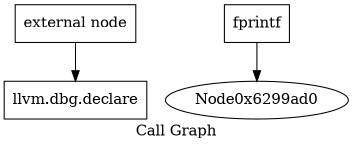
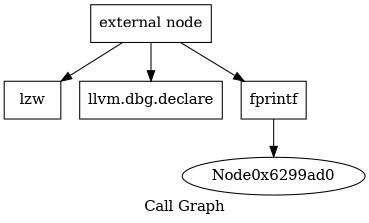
none -> (208, 59)
none -> (33, 100)
